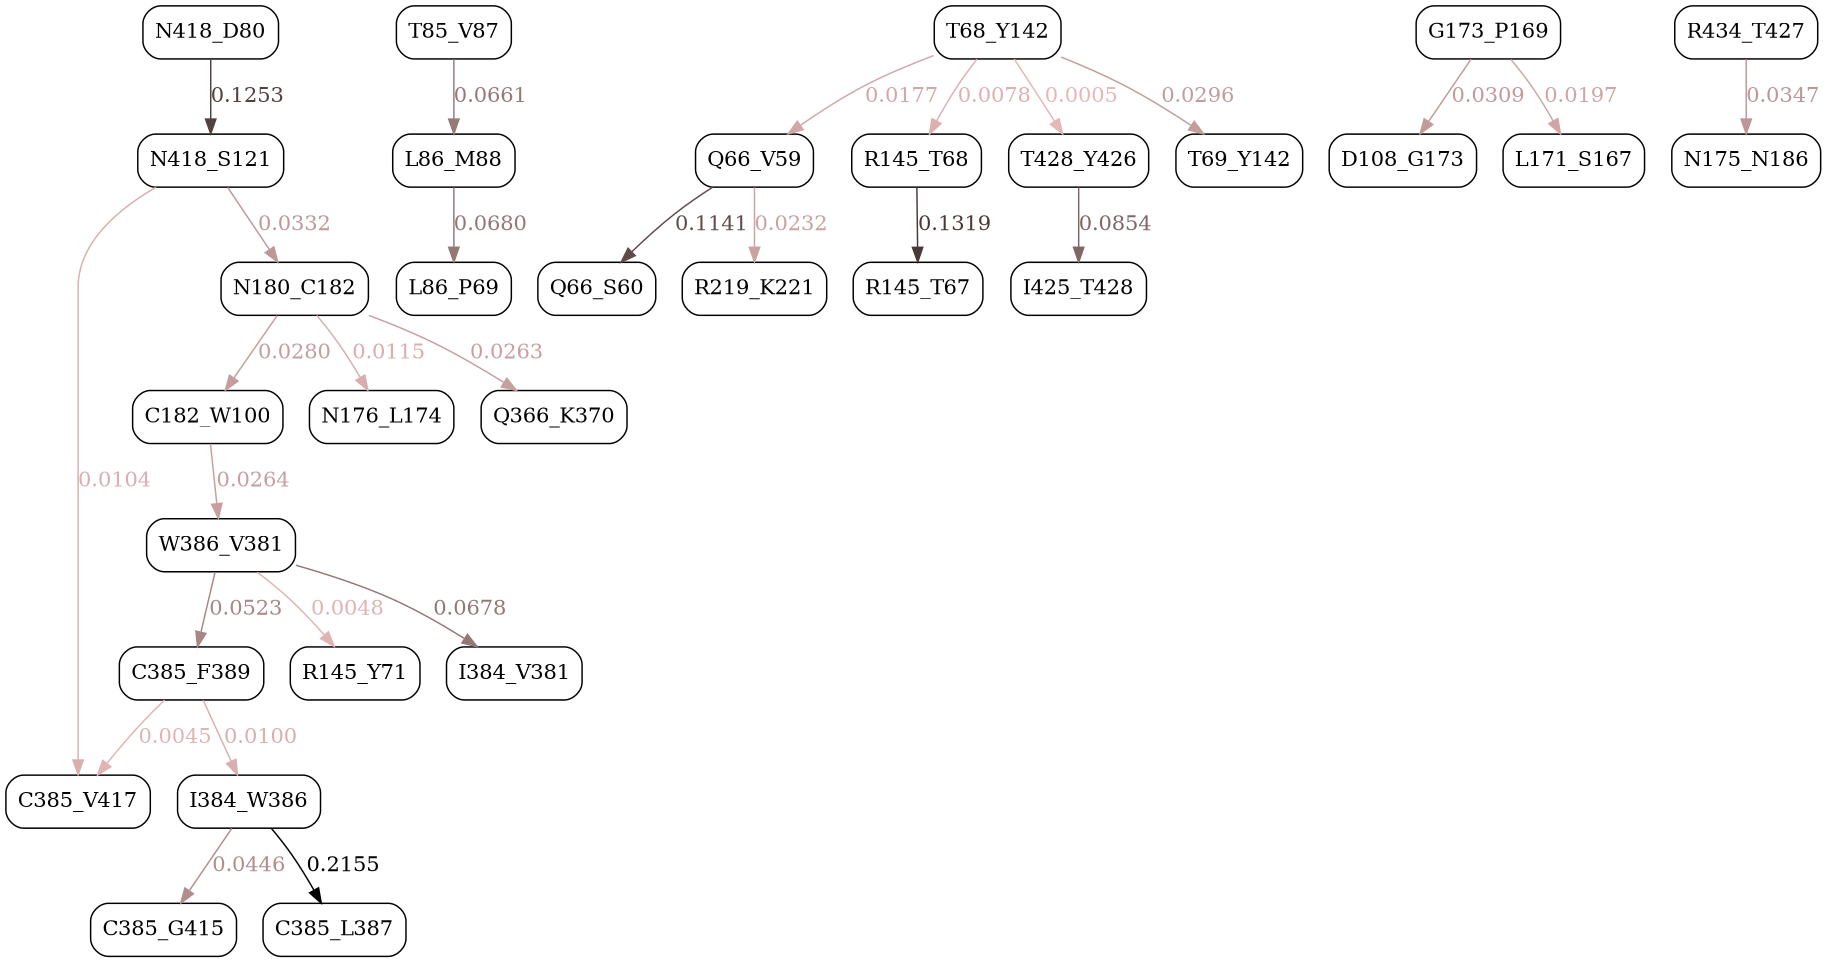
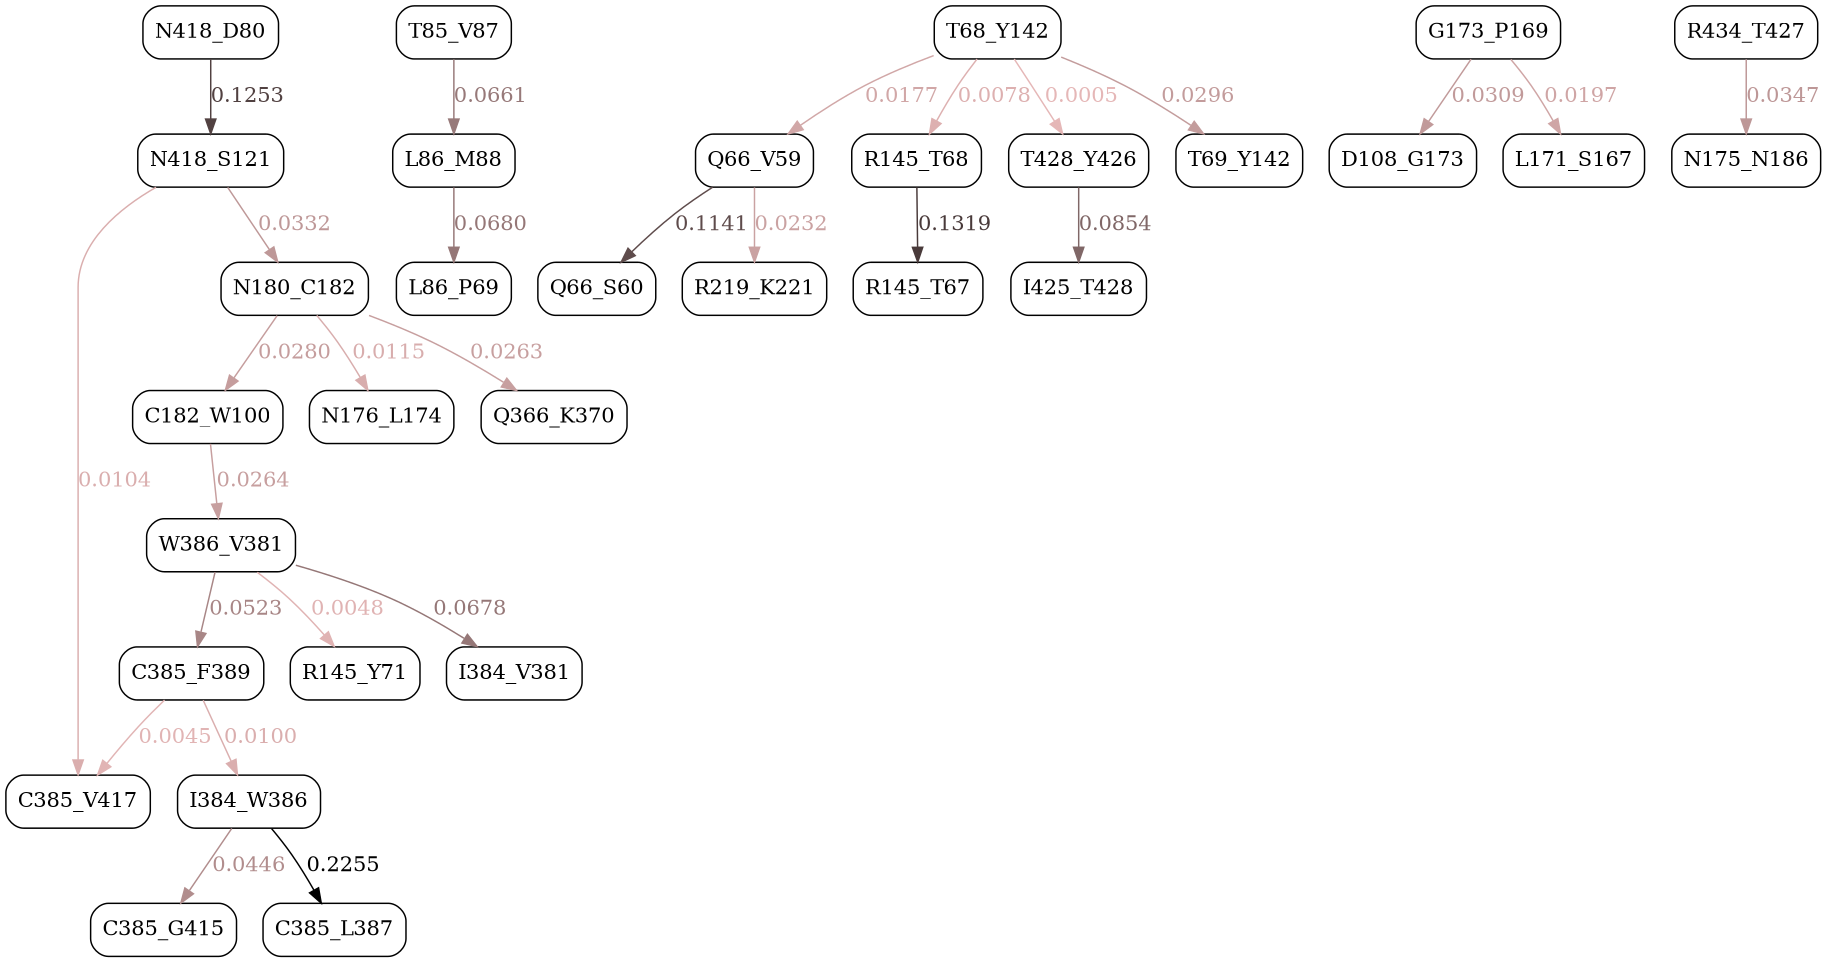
(343, 866) -> (343, 866)
